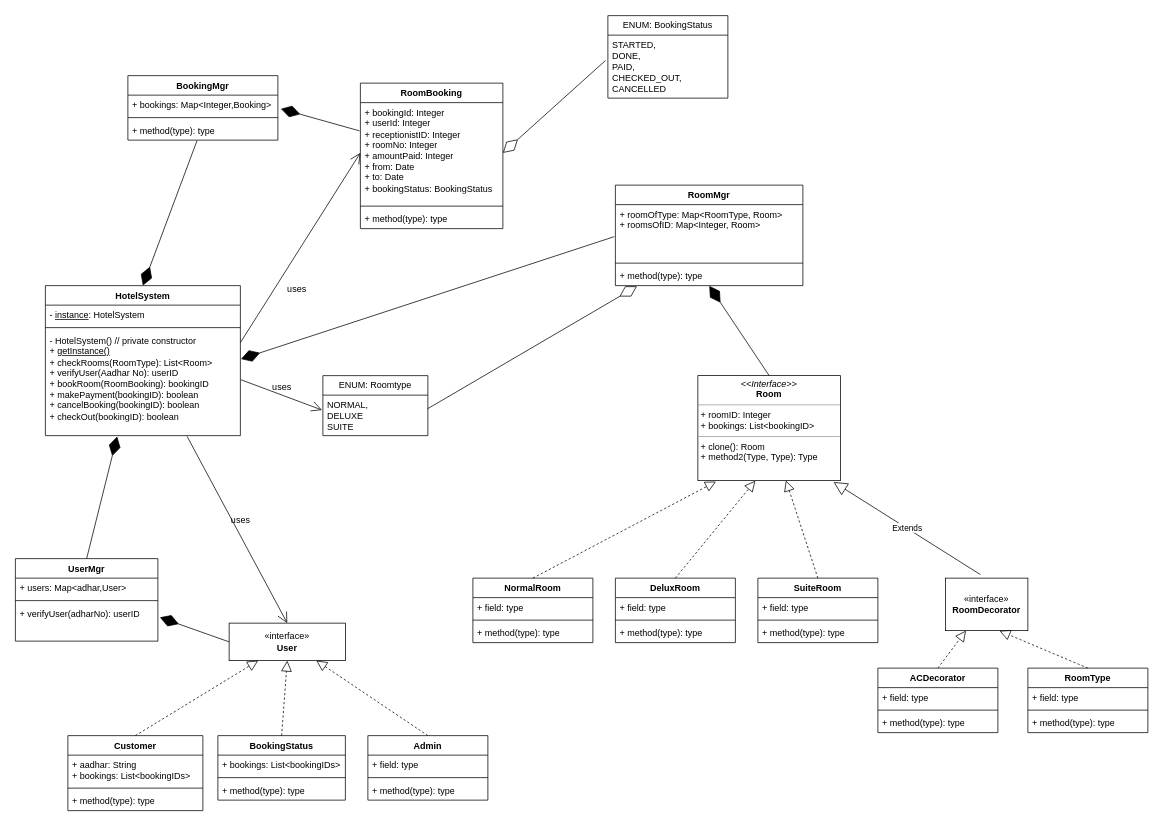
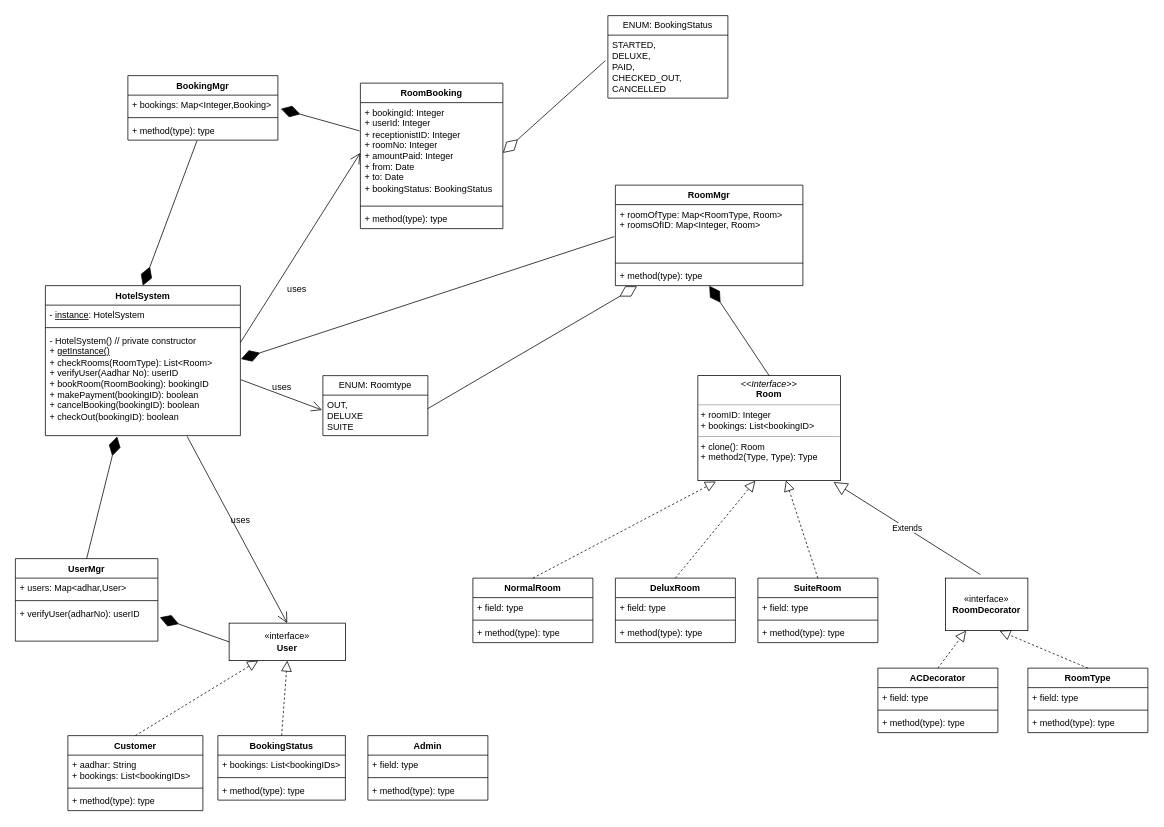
(641, 67) -> (641, 67)
(344, 416) -> (342, 416)
(377, 701) -> none
